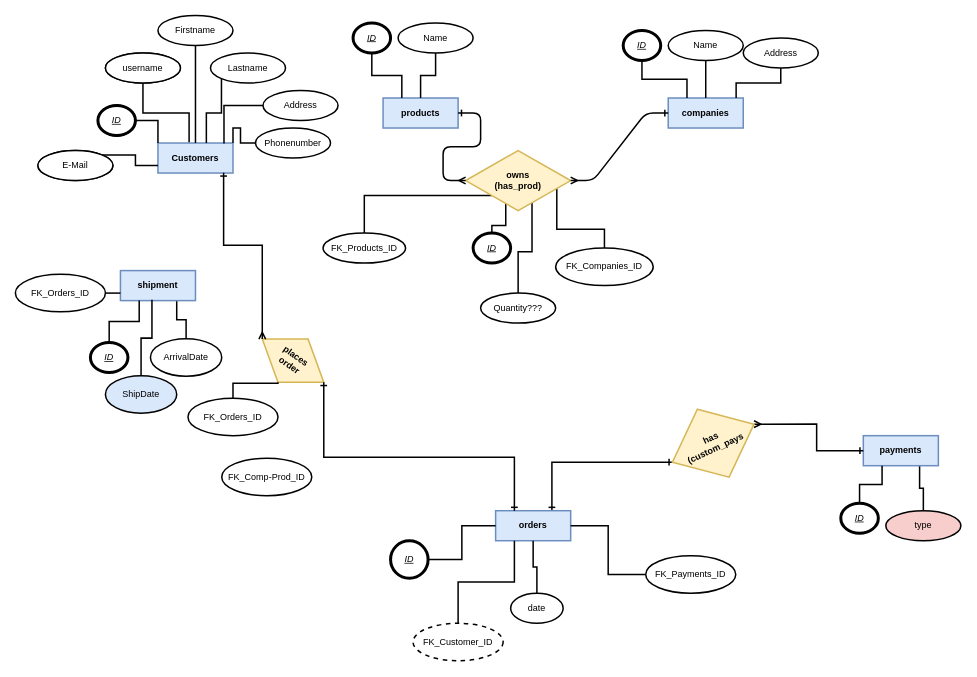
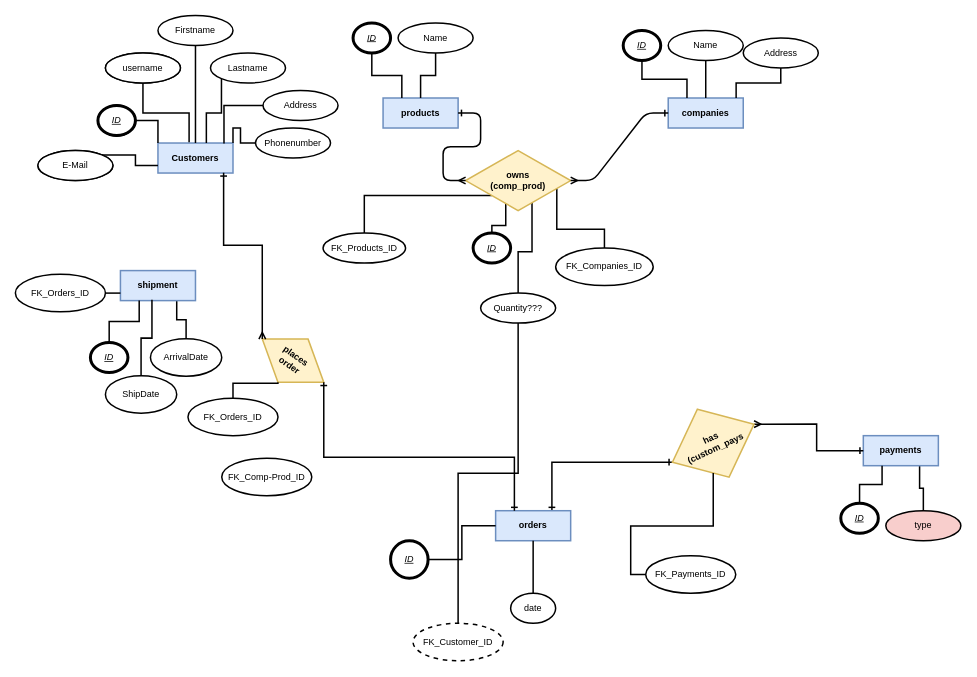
(518, 180) -> (518, 180)
(141, 394) -> (141, 394)
(608, 544) -> (673, 526)
(505, 582) -> (507, 473)
(537, 608) -> (533, 608)
